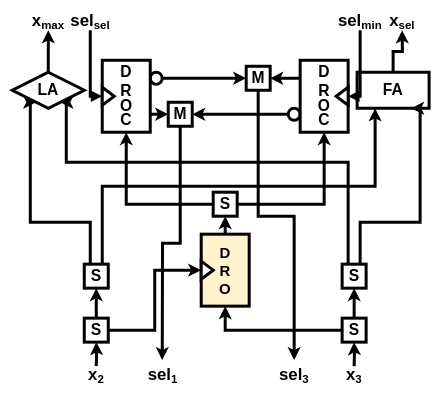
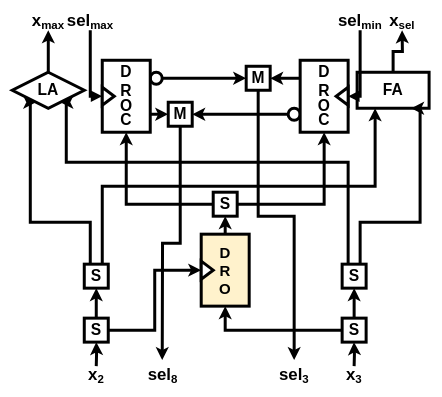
(90, 21) -> (90, 21)
(163, 375) -> (163, 375)
